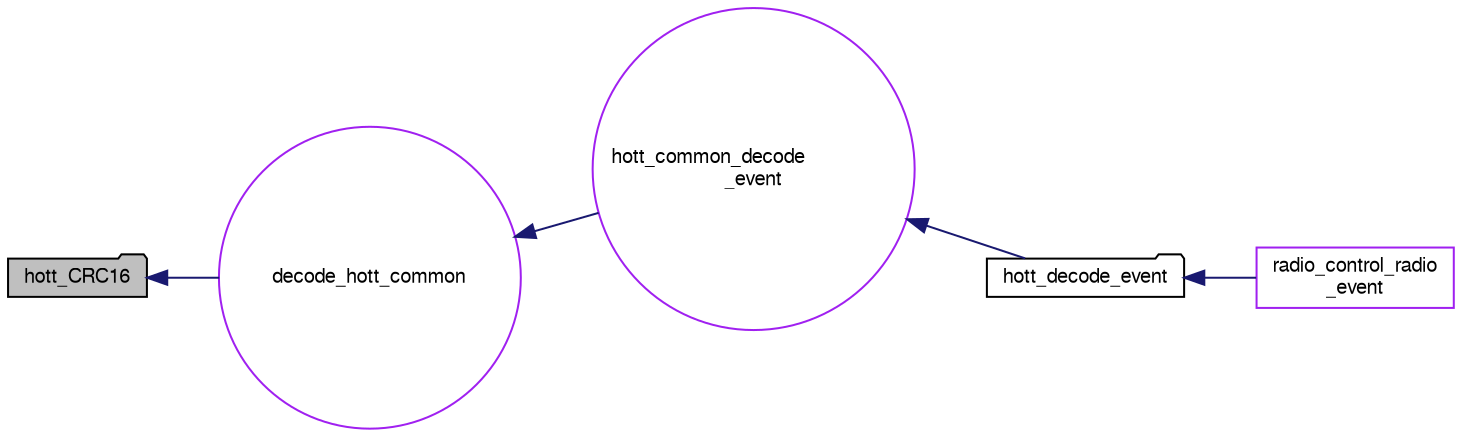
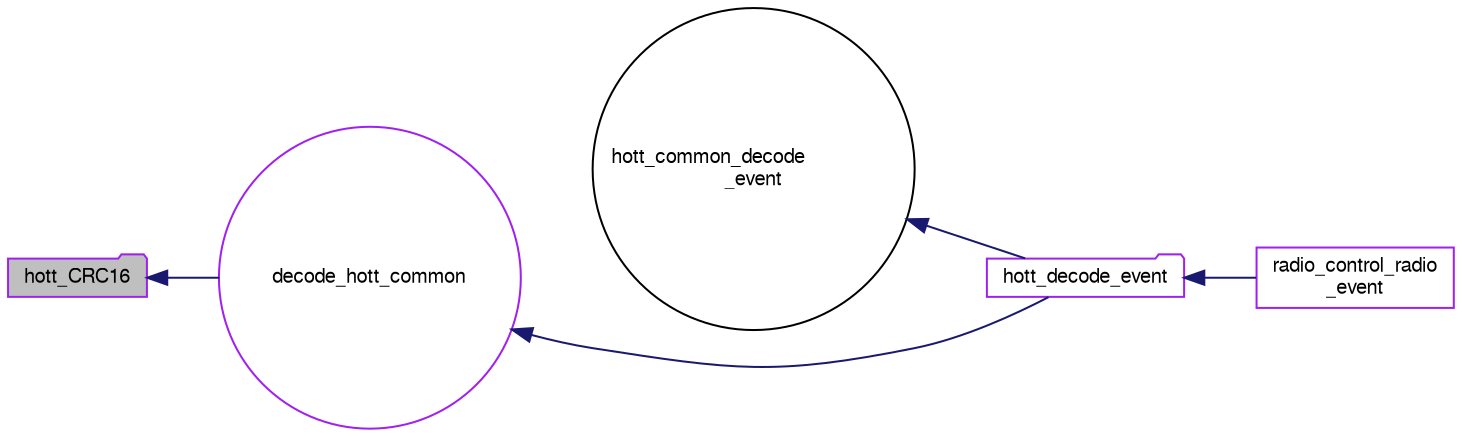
(754, 169) -> (754, 169)
(566, 222) -> (794, 366)
(77, 278) -> (77, 278)
(1086, 278) -> (1086, 278)
